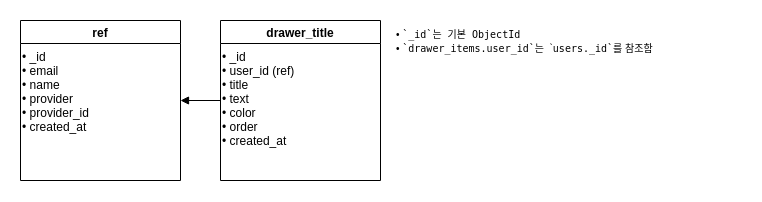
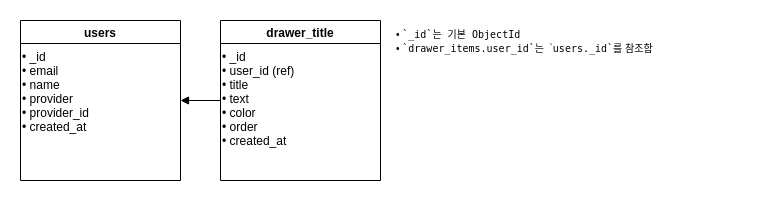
(100, 33) -> (100, 33)
